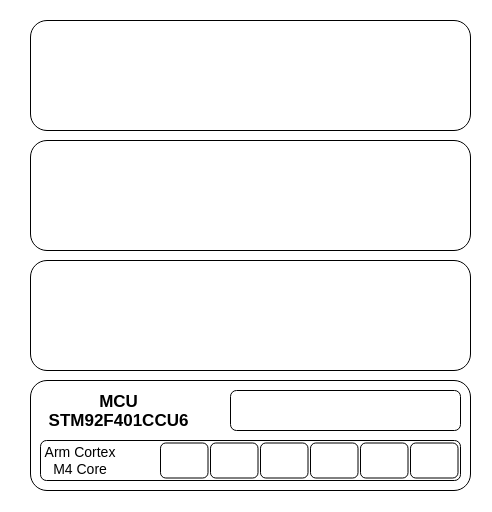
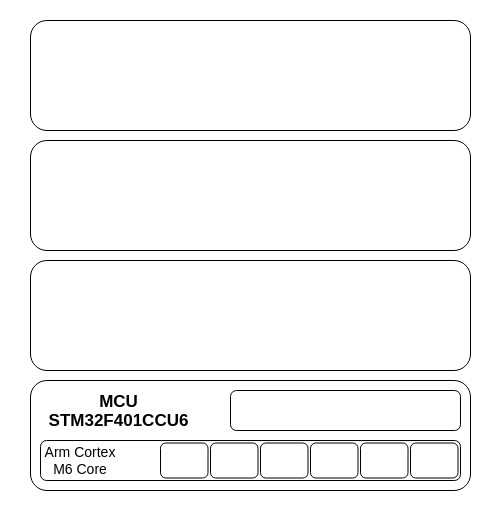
(119, 411) -> (119, 411)
(81, 461) -> (81, 461)
